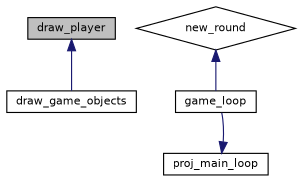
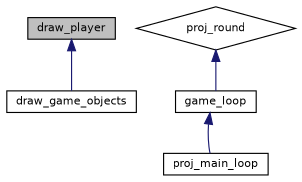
(216, 28) -> (216, 28)
(223, 127) -> (208, 139)
